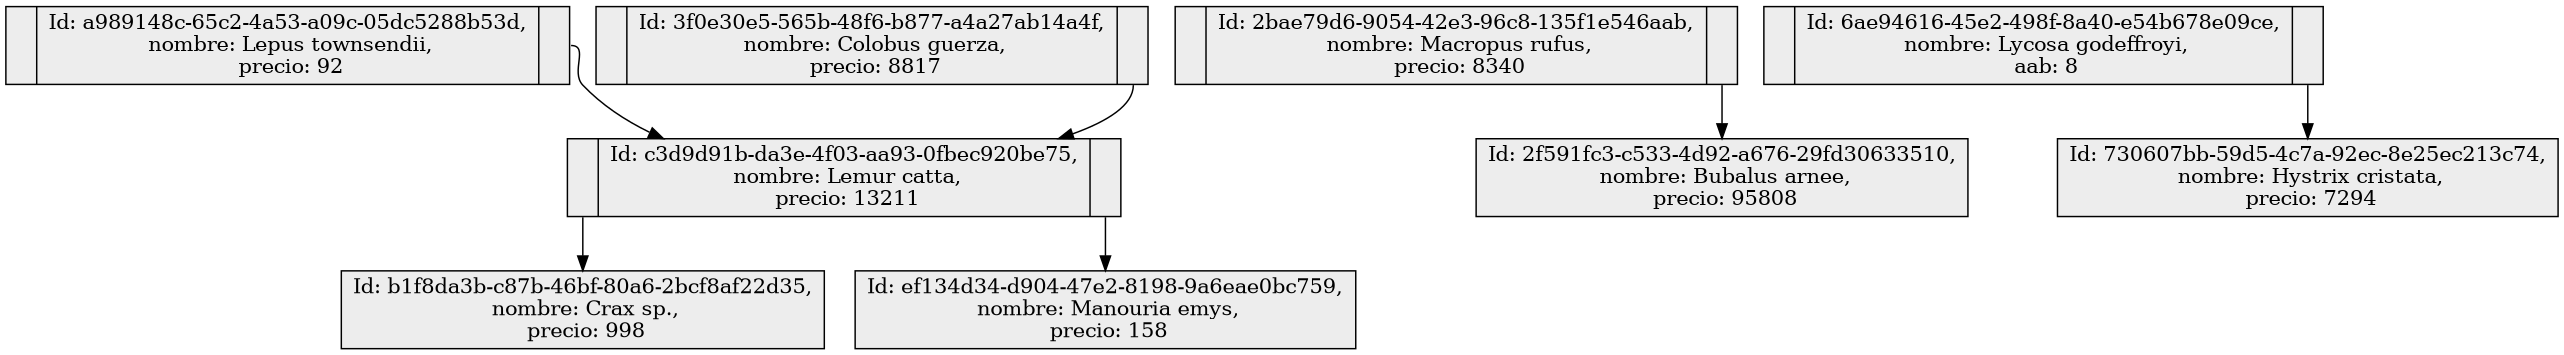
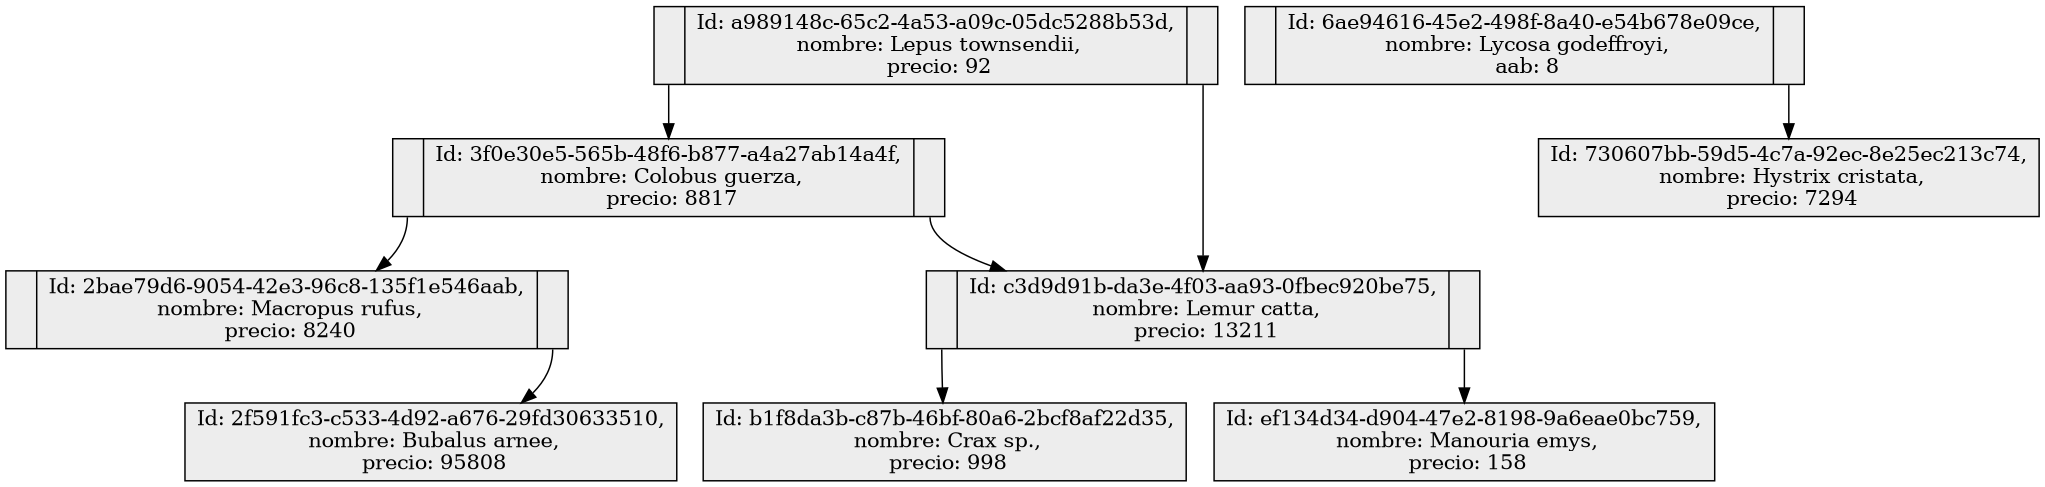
(1456, 67) -> (287, 331)
none -> (669, 104)
none -> (402, 241)
